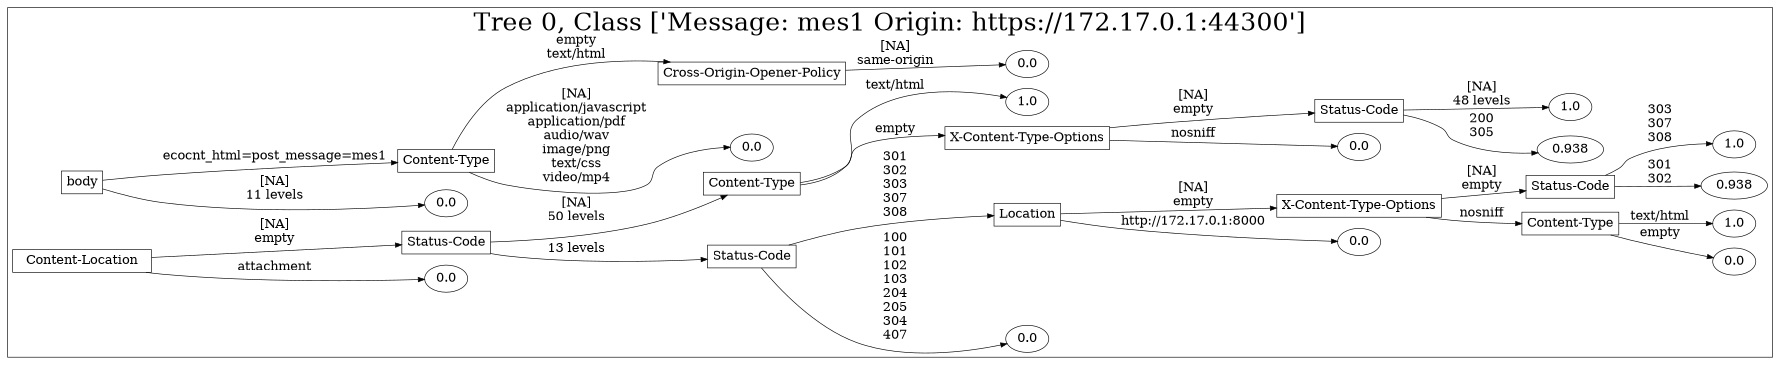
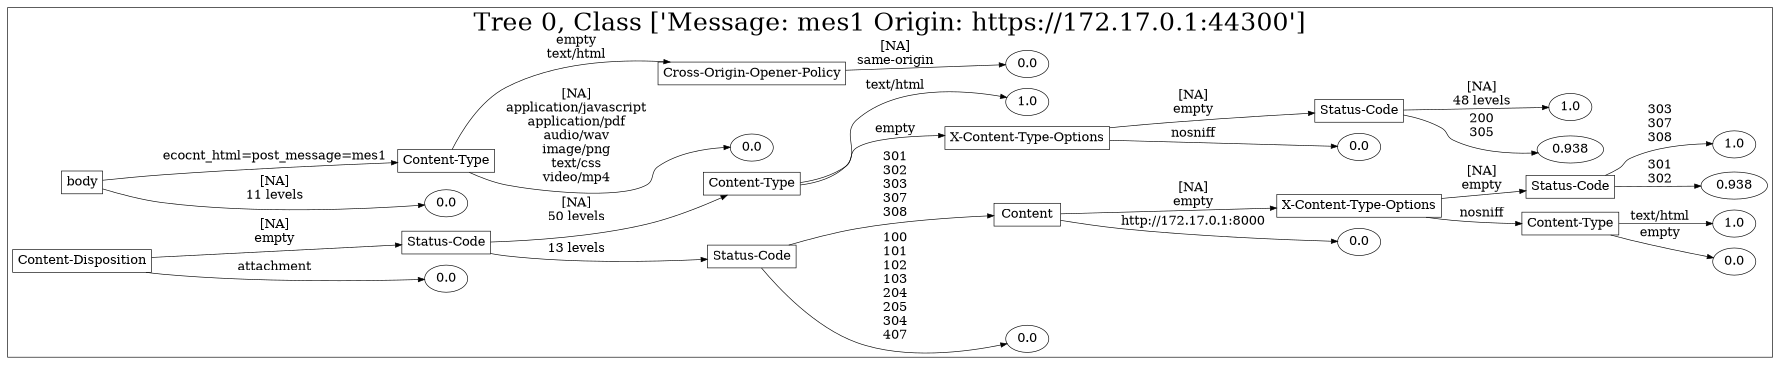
(1027, 215) -> (1027, 215)
(82, 261) -> (82, 261)
